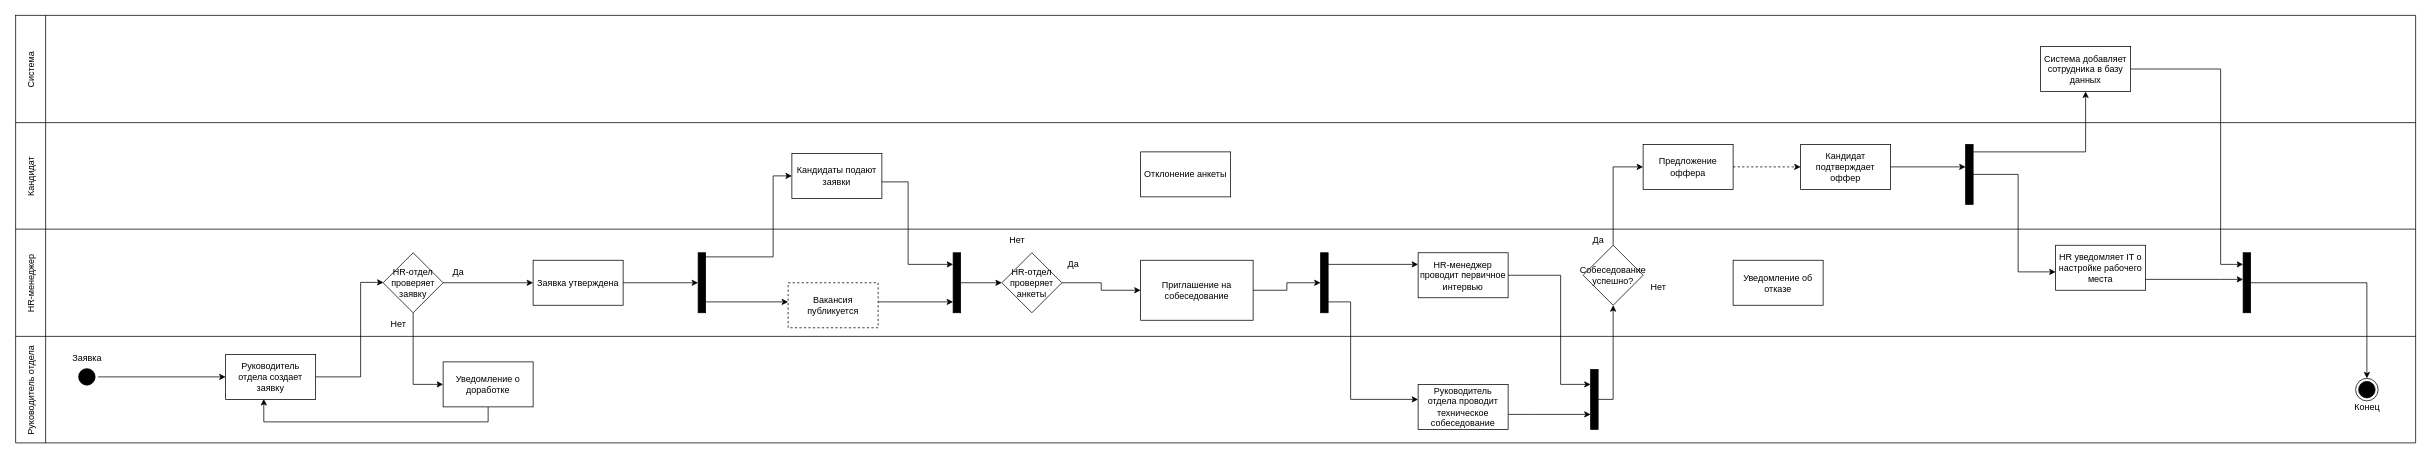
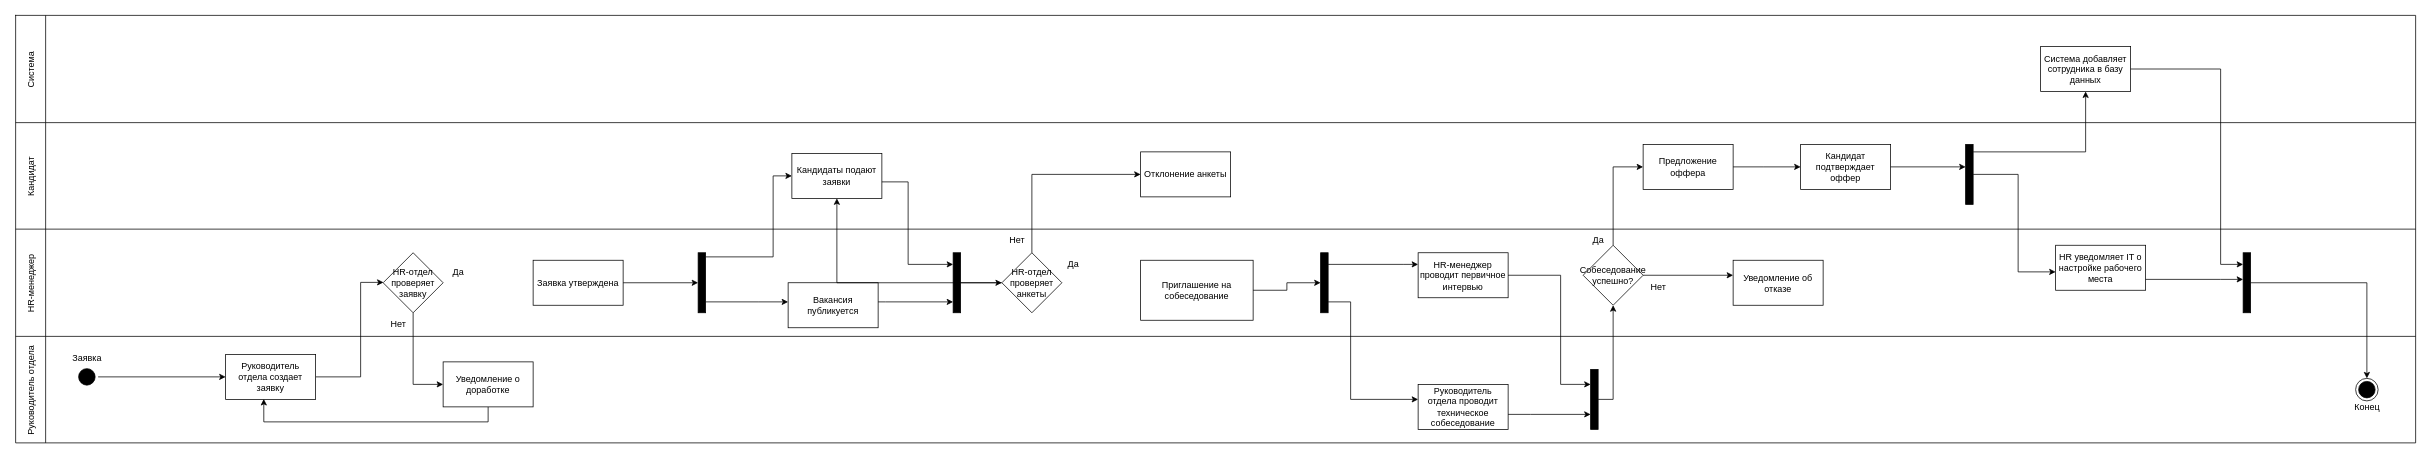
(1764, 167) -> (1764, 167)
none -> (1082, 174)
none -> (1685, 275)
(485, 283) -> none
(1101, 284) -> (894, 283)
(833, 305) -> (833, 305)
